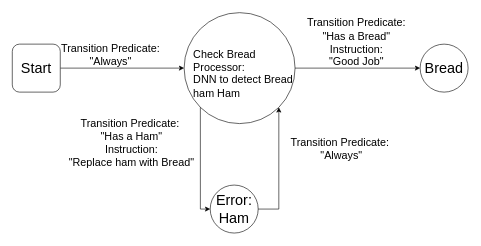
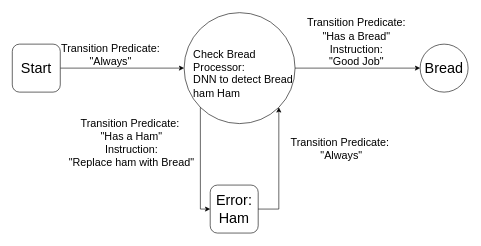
(234, 209) -> (234, 209)
